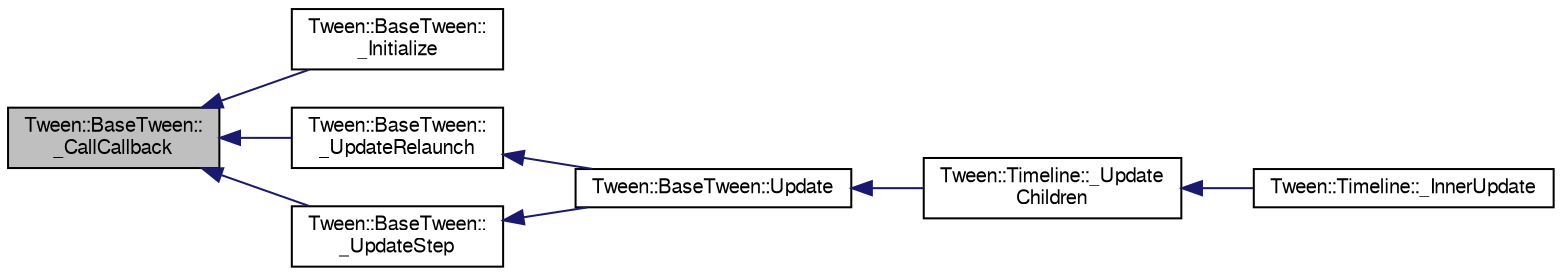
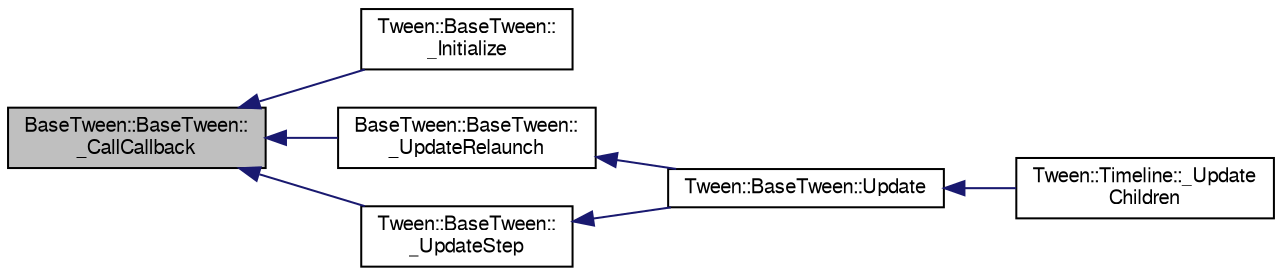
(114, 138) -> (137, 138)
(397, 138) -> (467, 138)
(1404, 188) -> none
